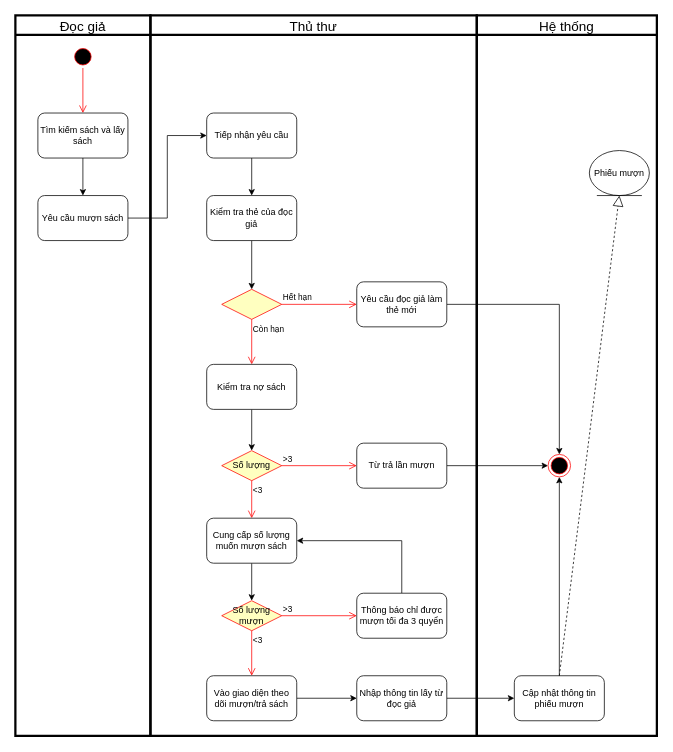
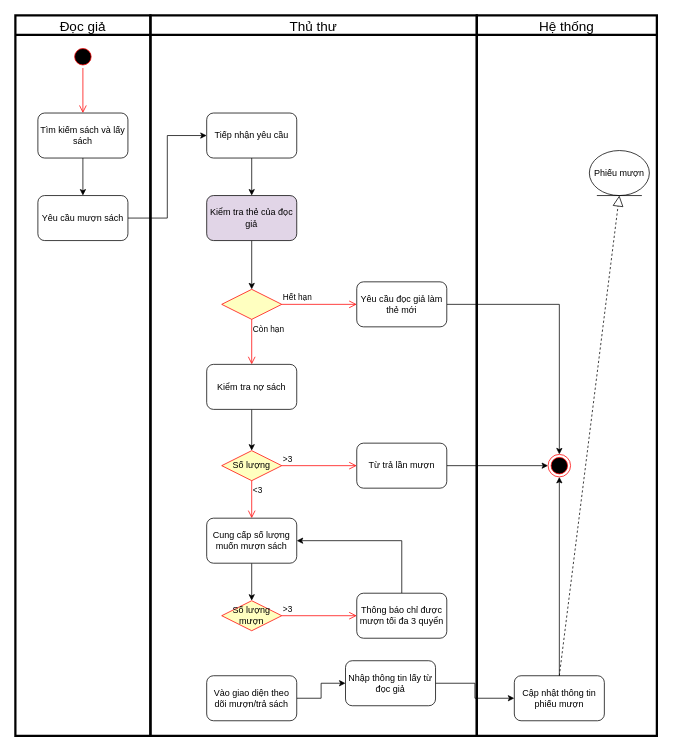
(252, 218) -> (252, 218)
(252, 652) -> none
(402, 698) -> (390, 683)
